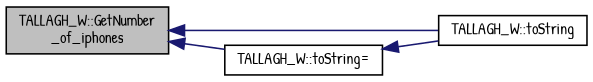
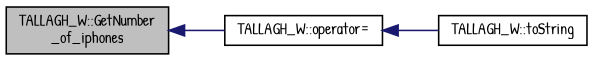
(311, 30) -> none
(304, 60) -> (304, 30)
